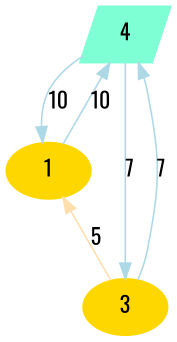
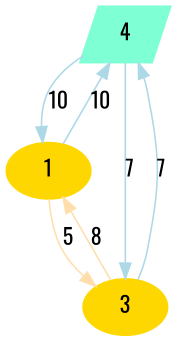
(96, 239) -> (96, 239)
none -> (58, 241)
